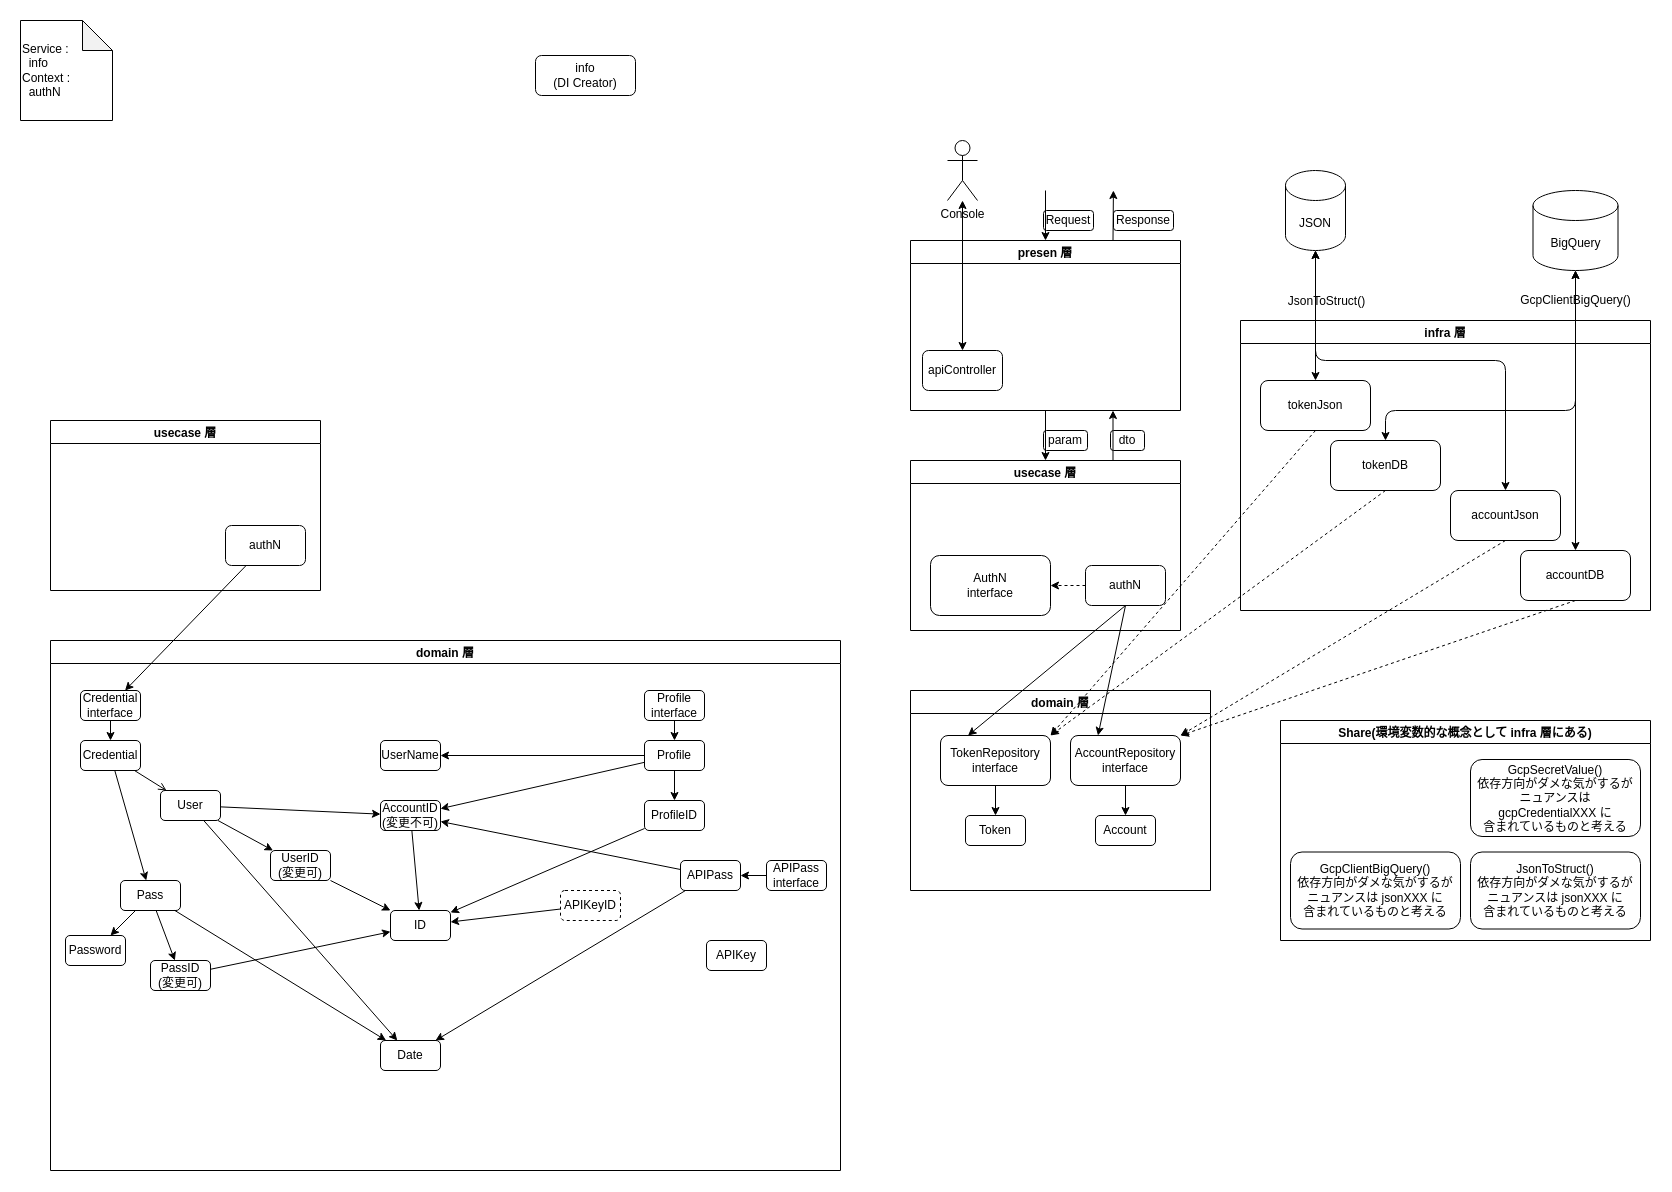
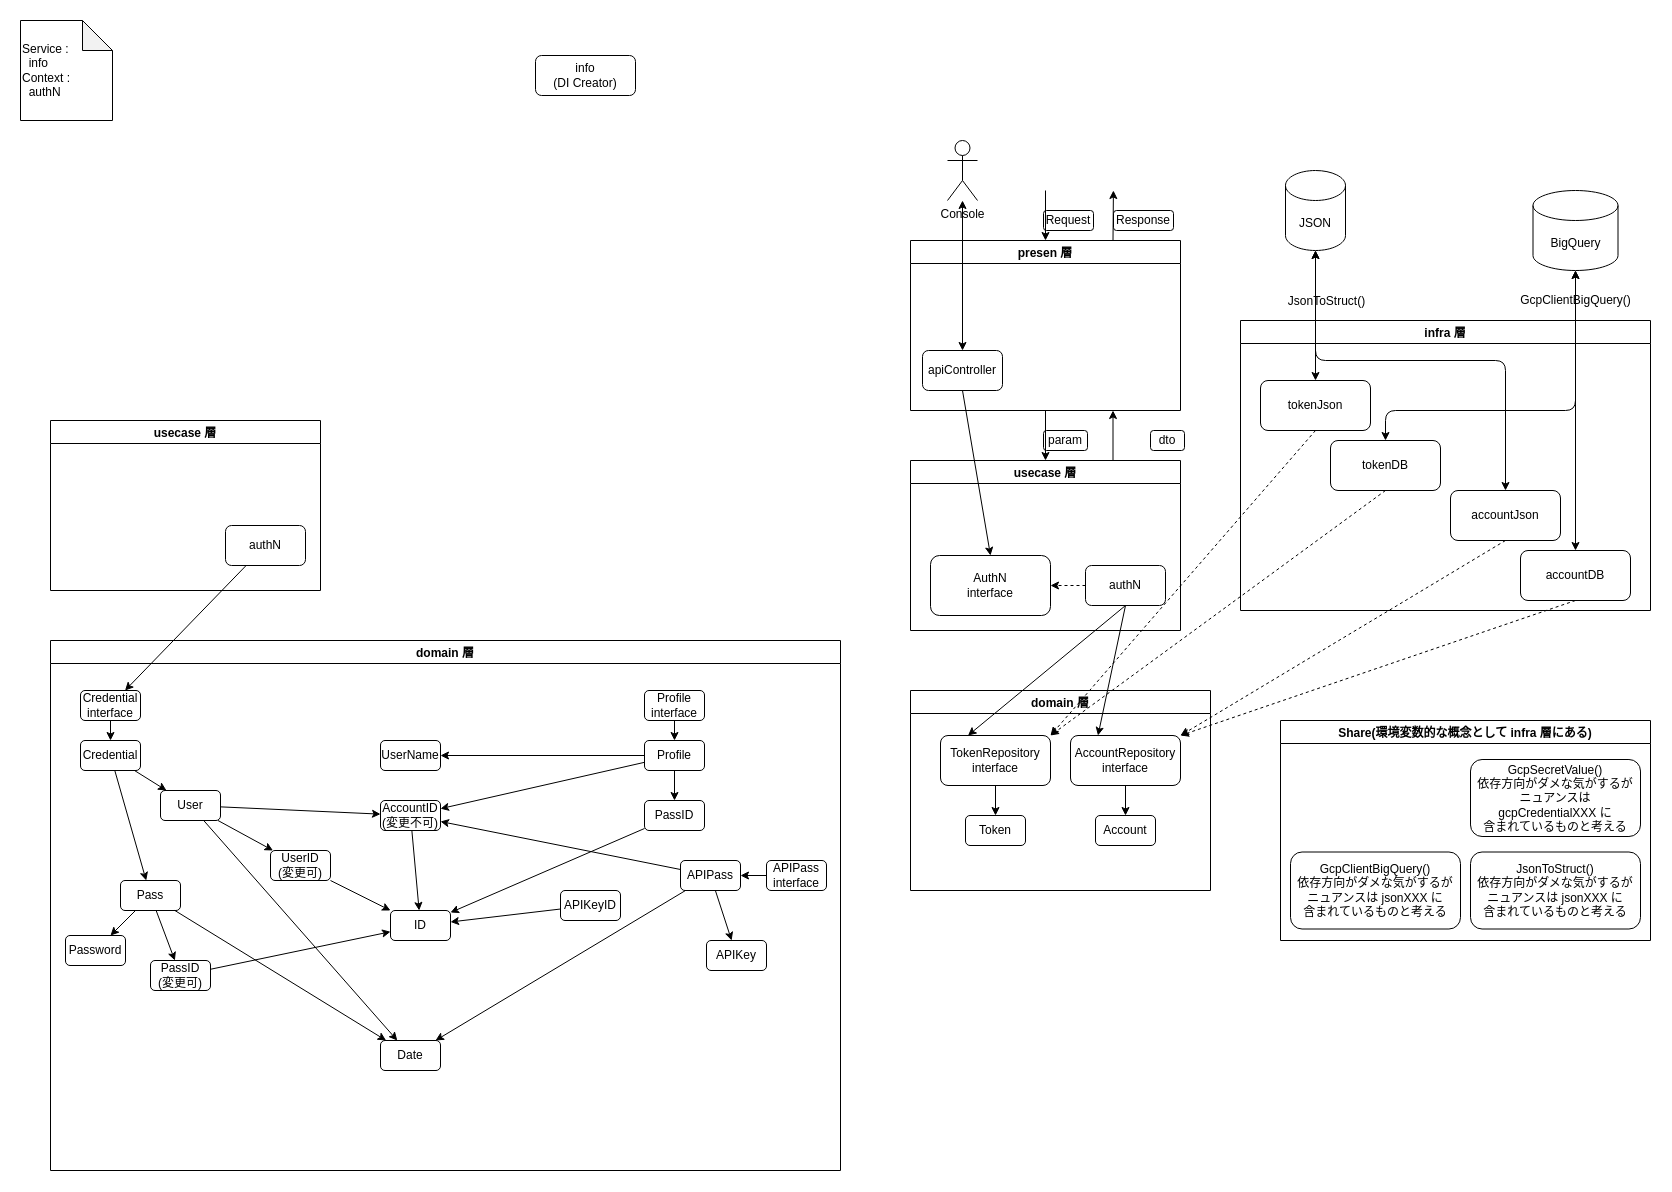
(1128, 441) -> (1168, 441)
none -> (976, 470)
(161, 787) -> (159, 786)
(675, 816) -> (675, 816)
(591, 906) -> (591, 906)
none -> (723, 912)
